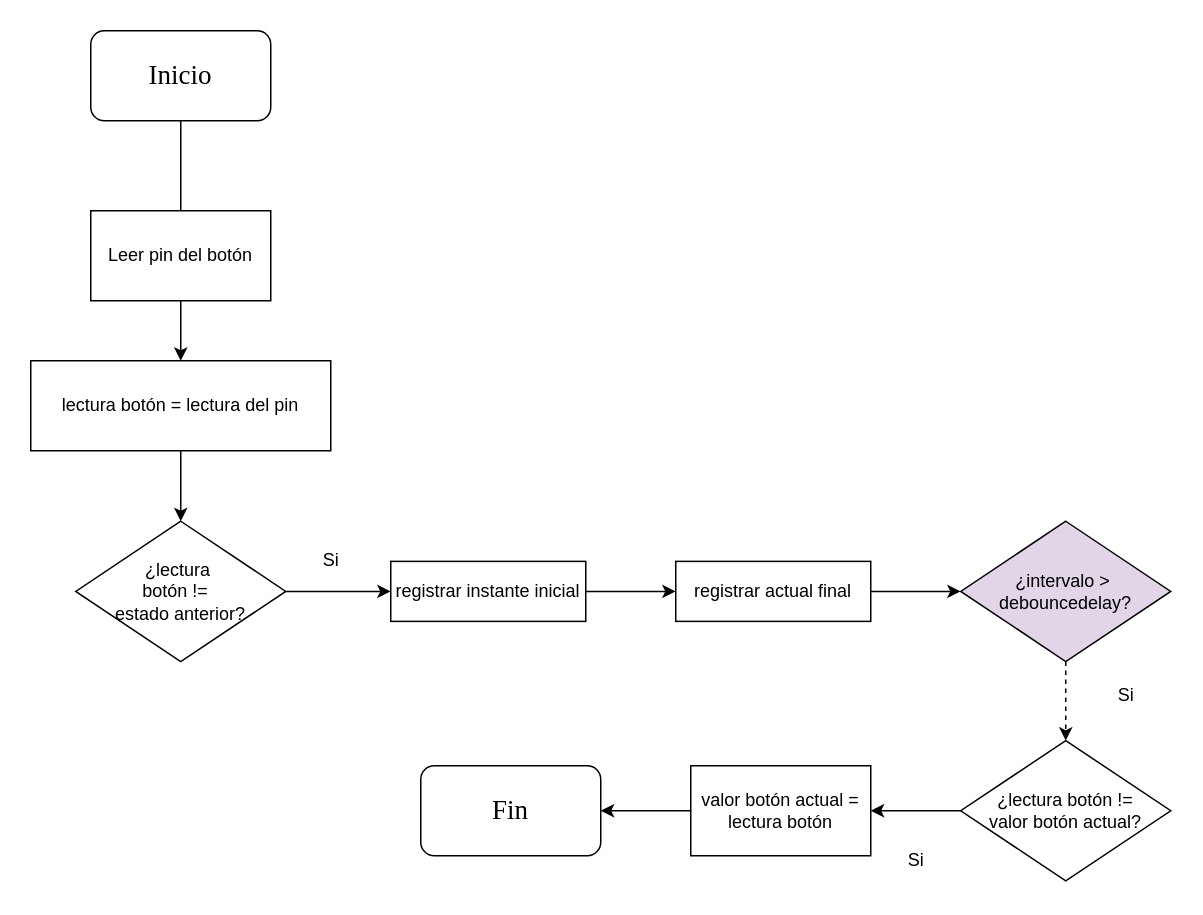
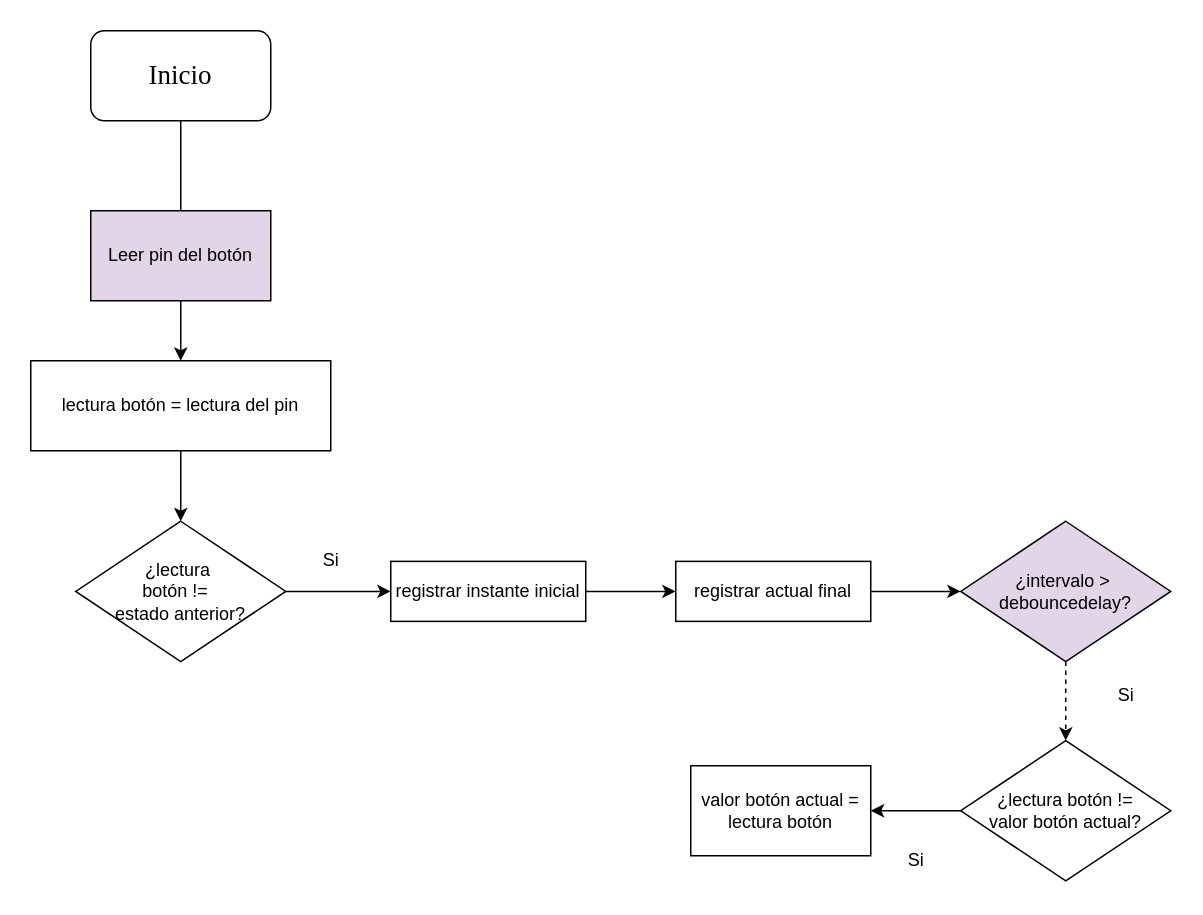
(181, 256) -> (181, 256)
(511, 811) -> none
(651, 811) -> none
